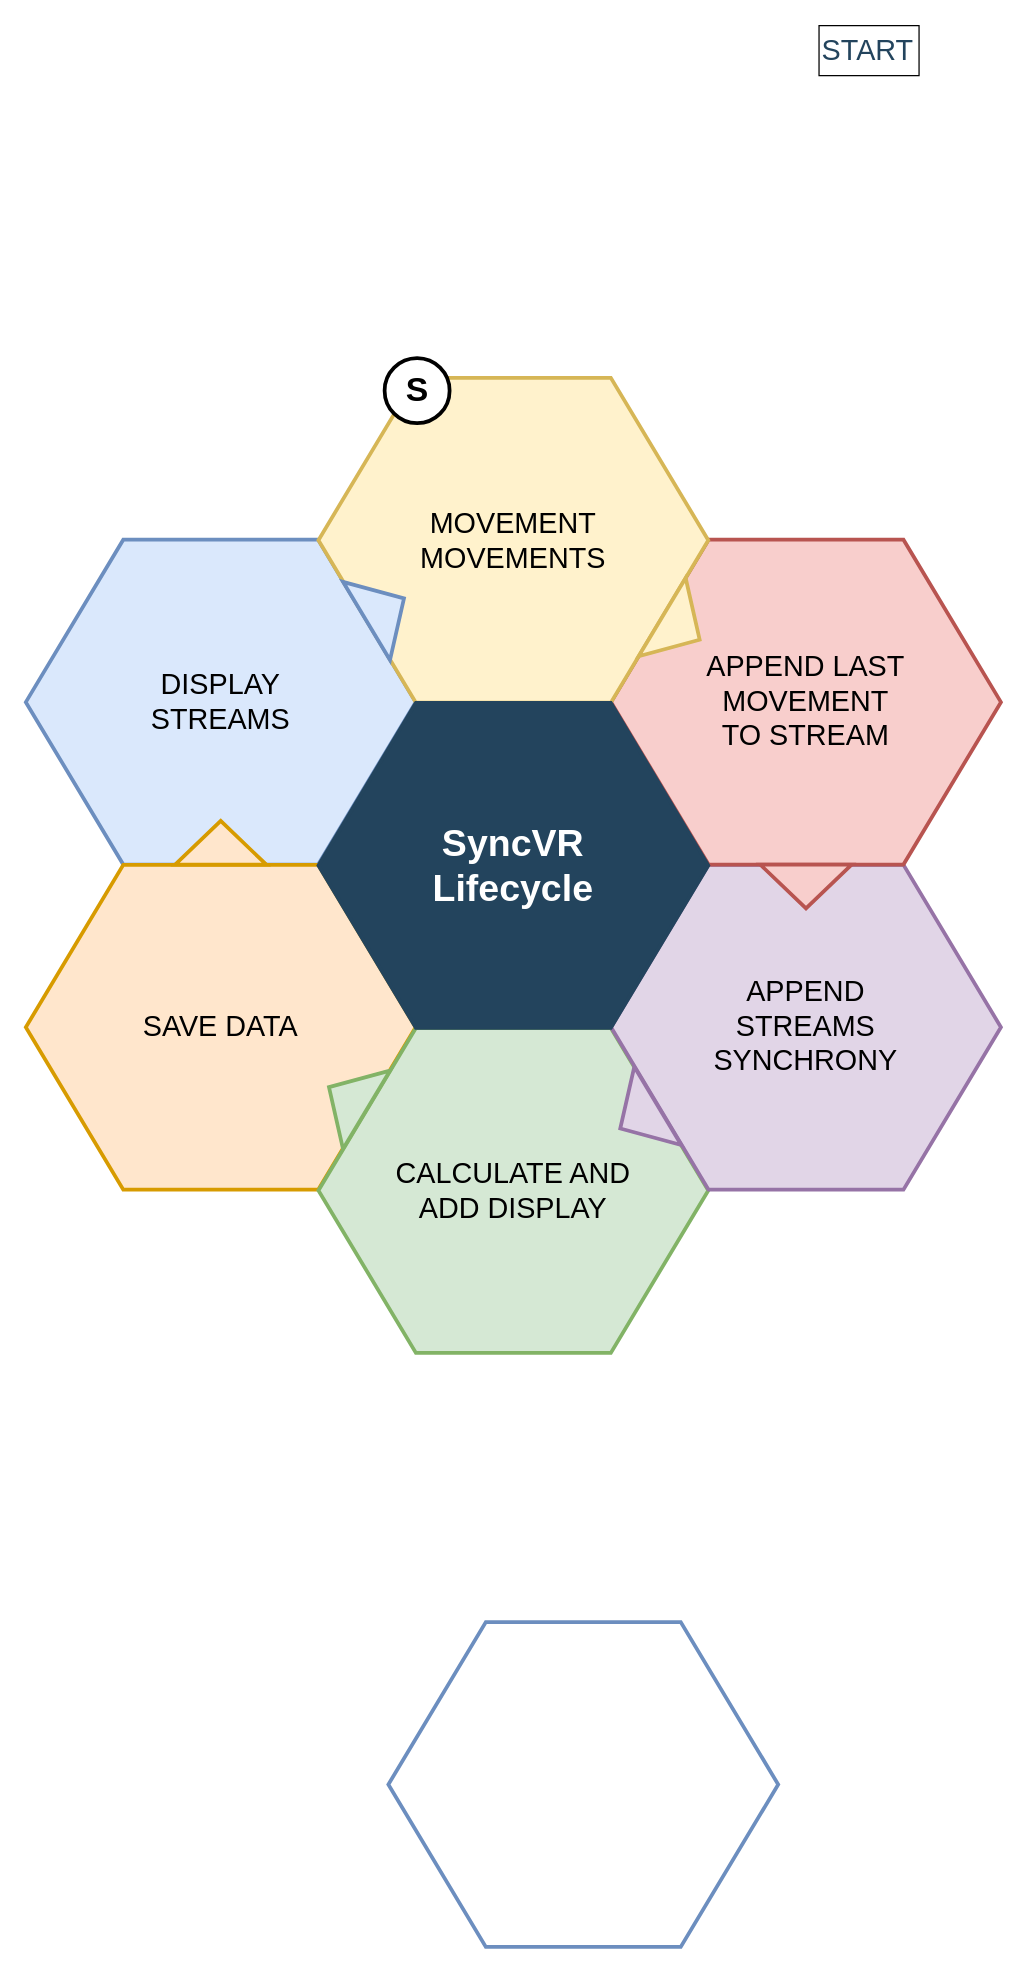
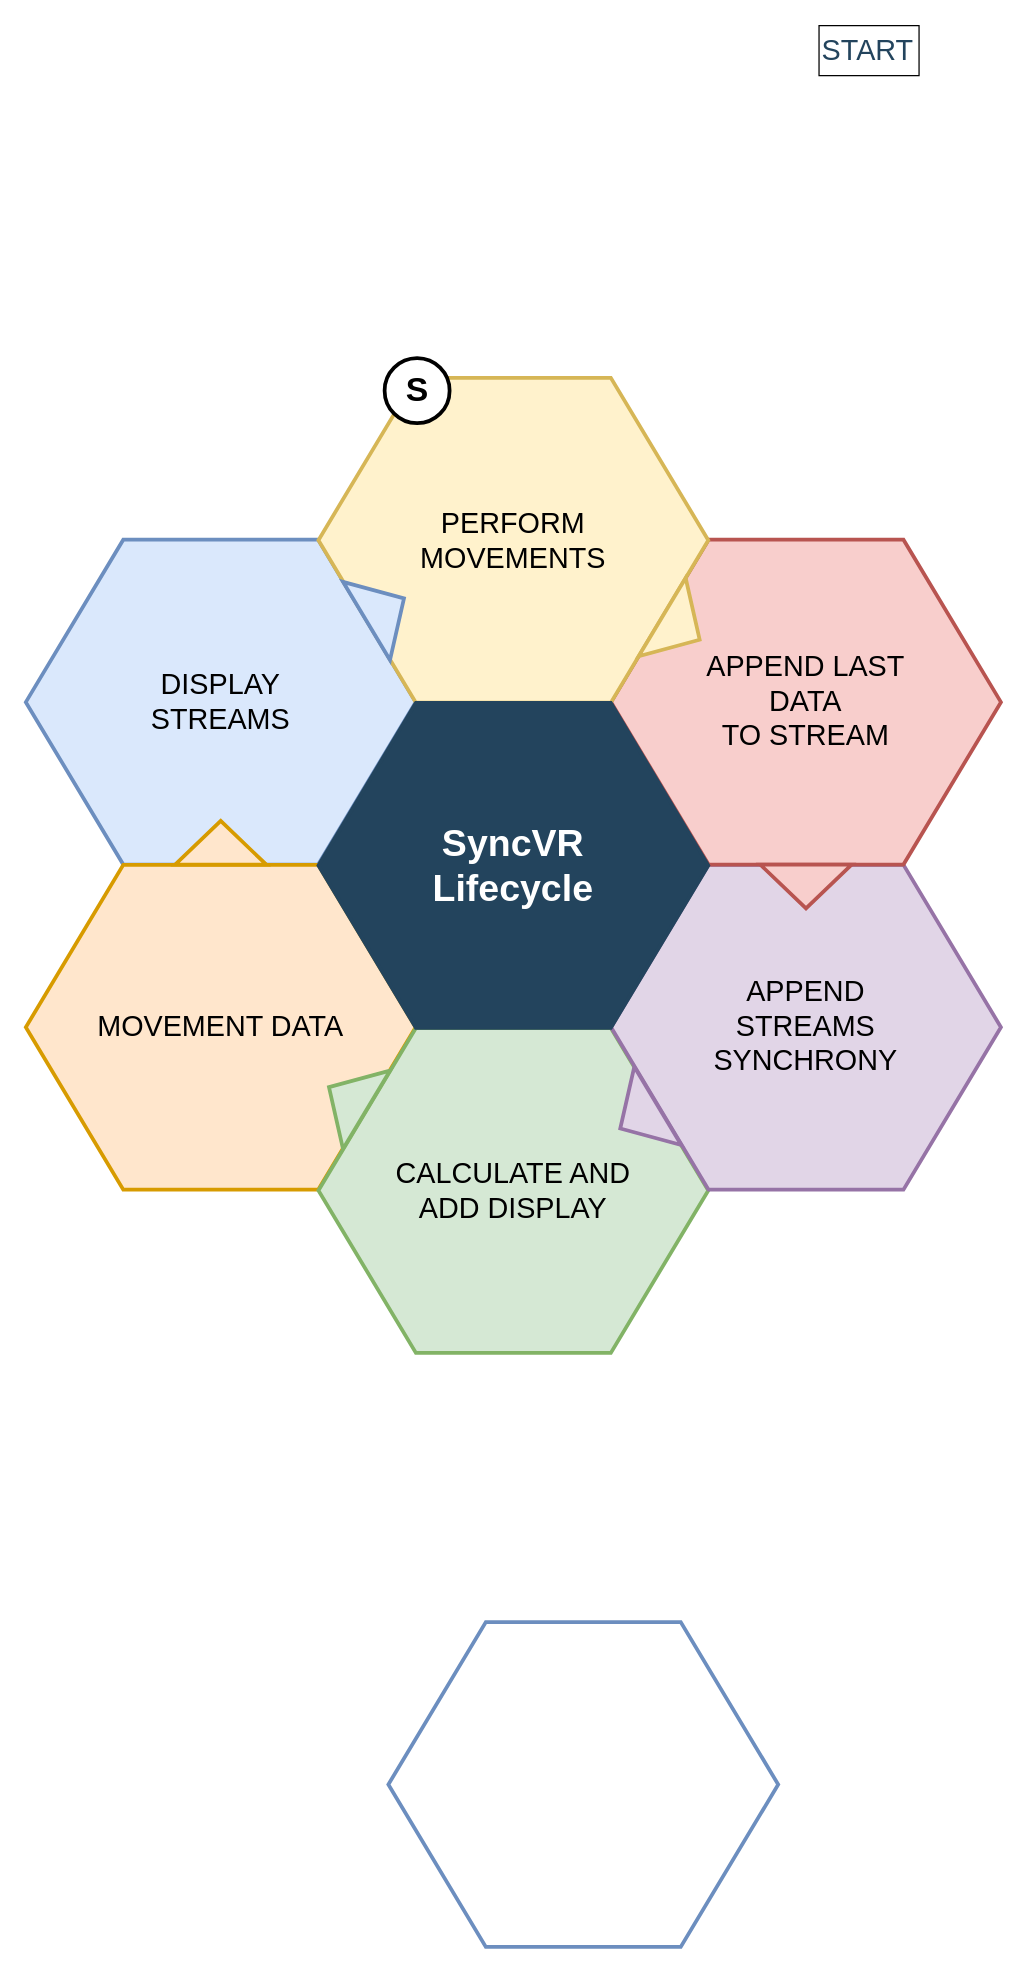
(513, 541) -> (513, 541)
(806, 702) -> (806, 702)
(221, 1027) -> (221, 1027)
